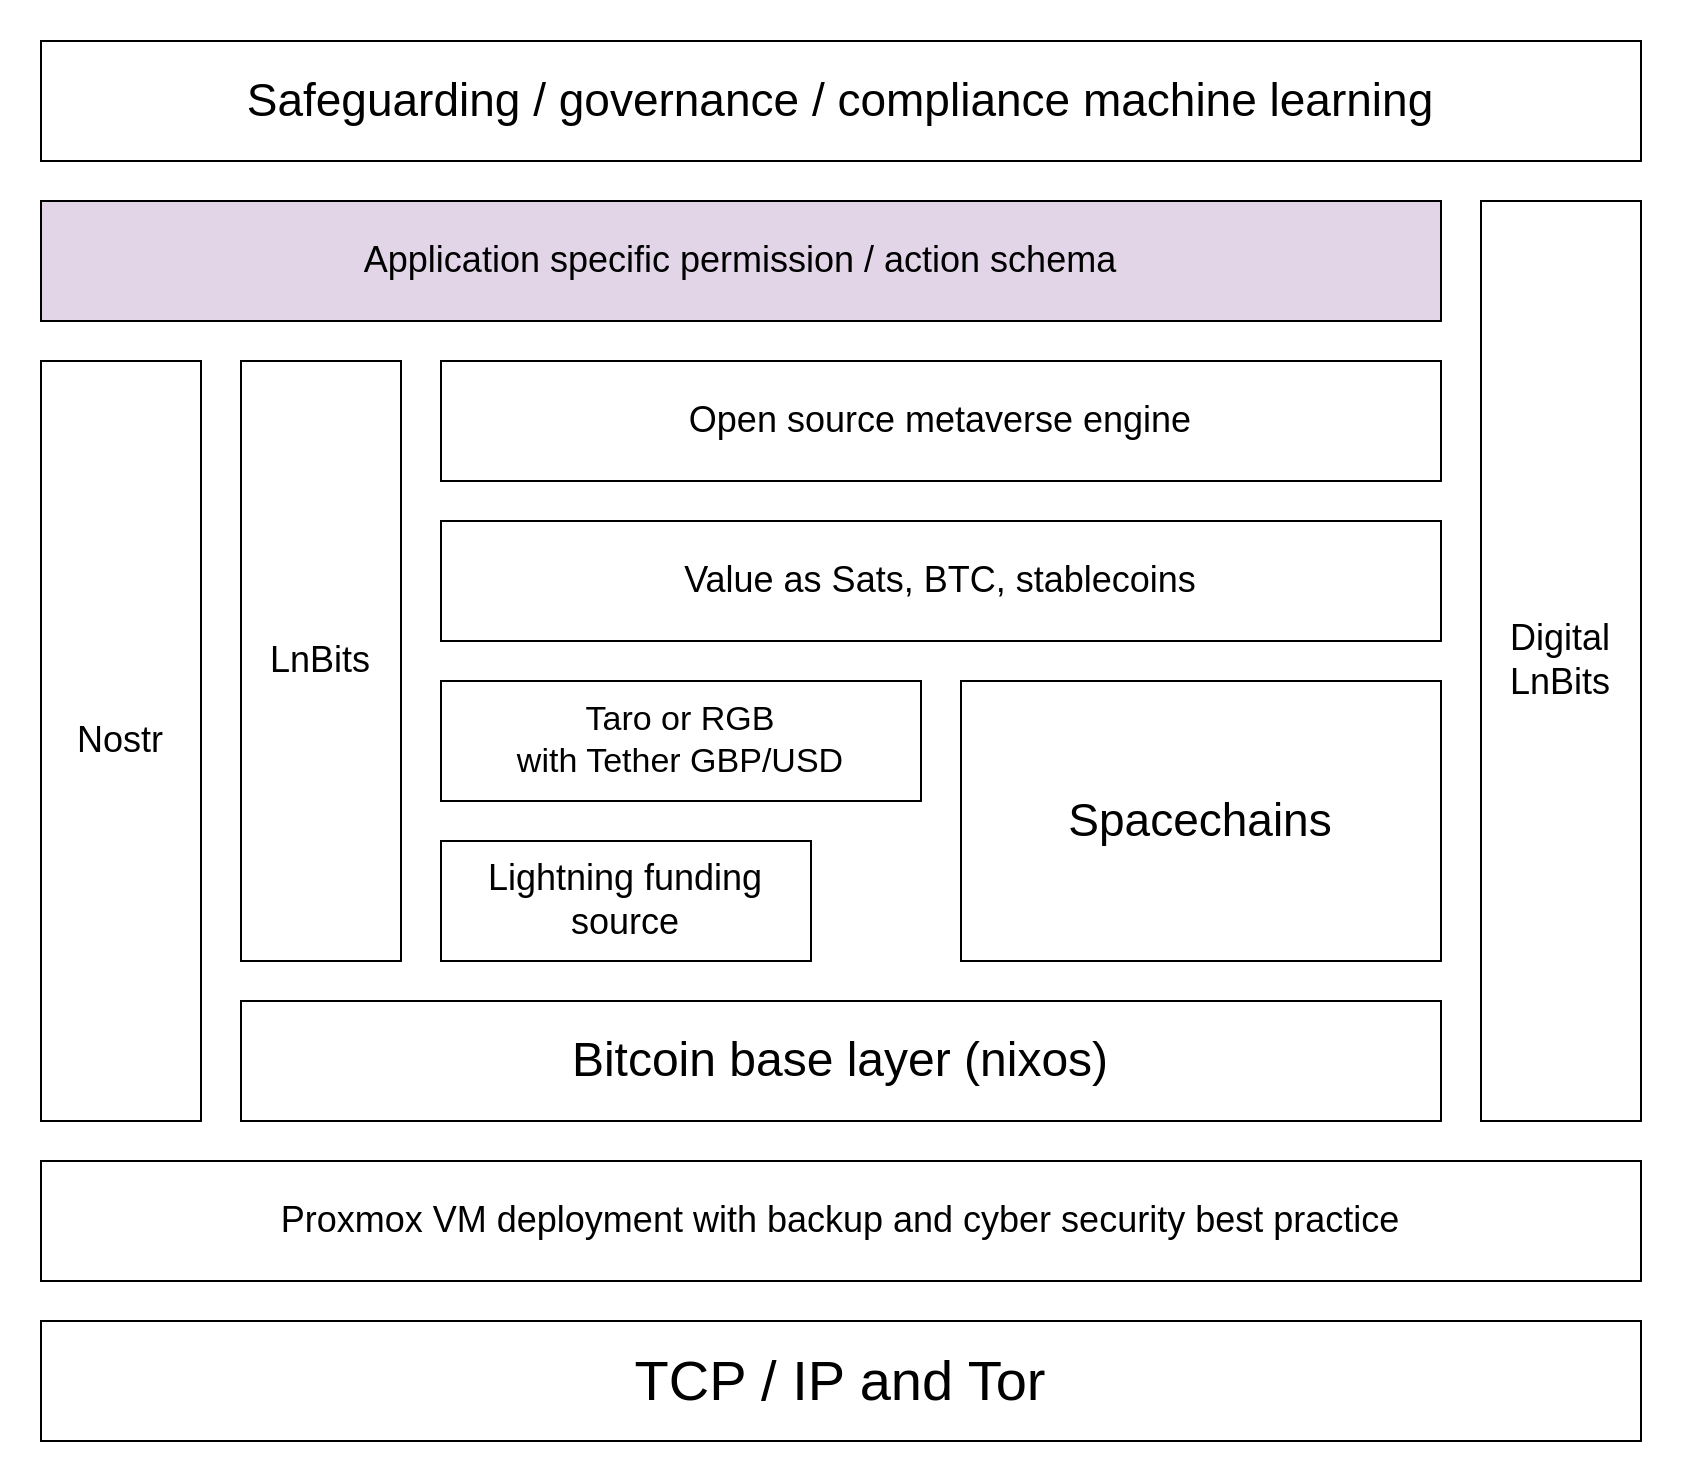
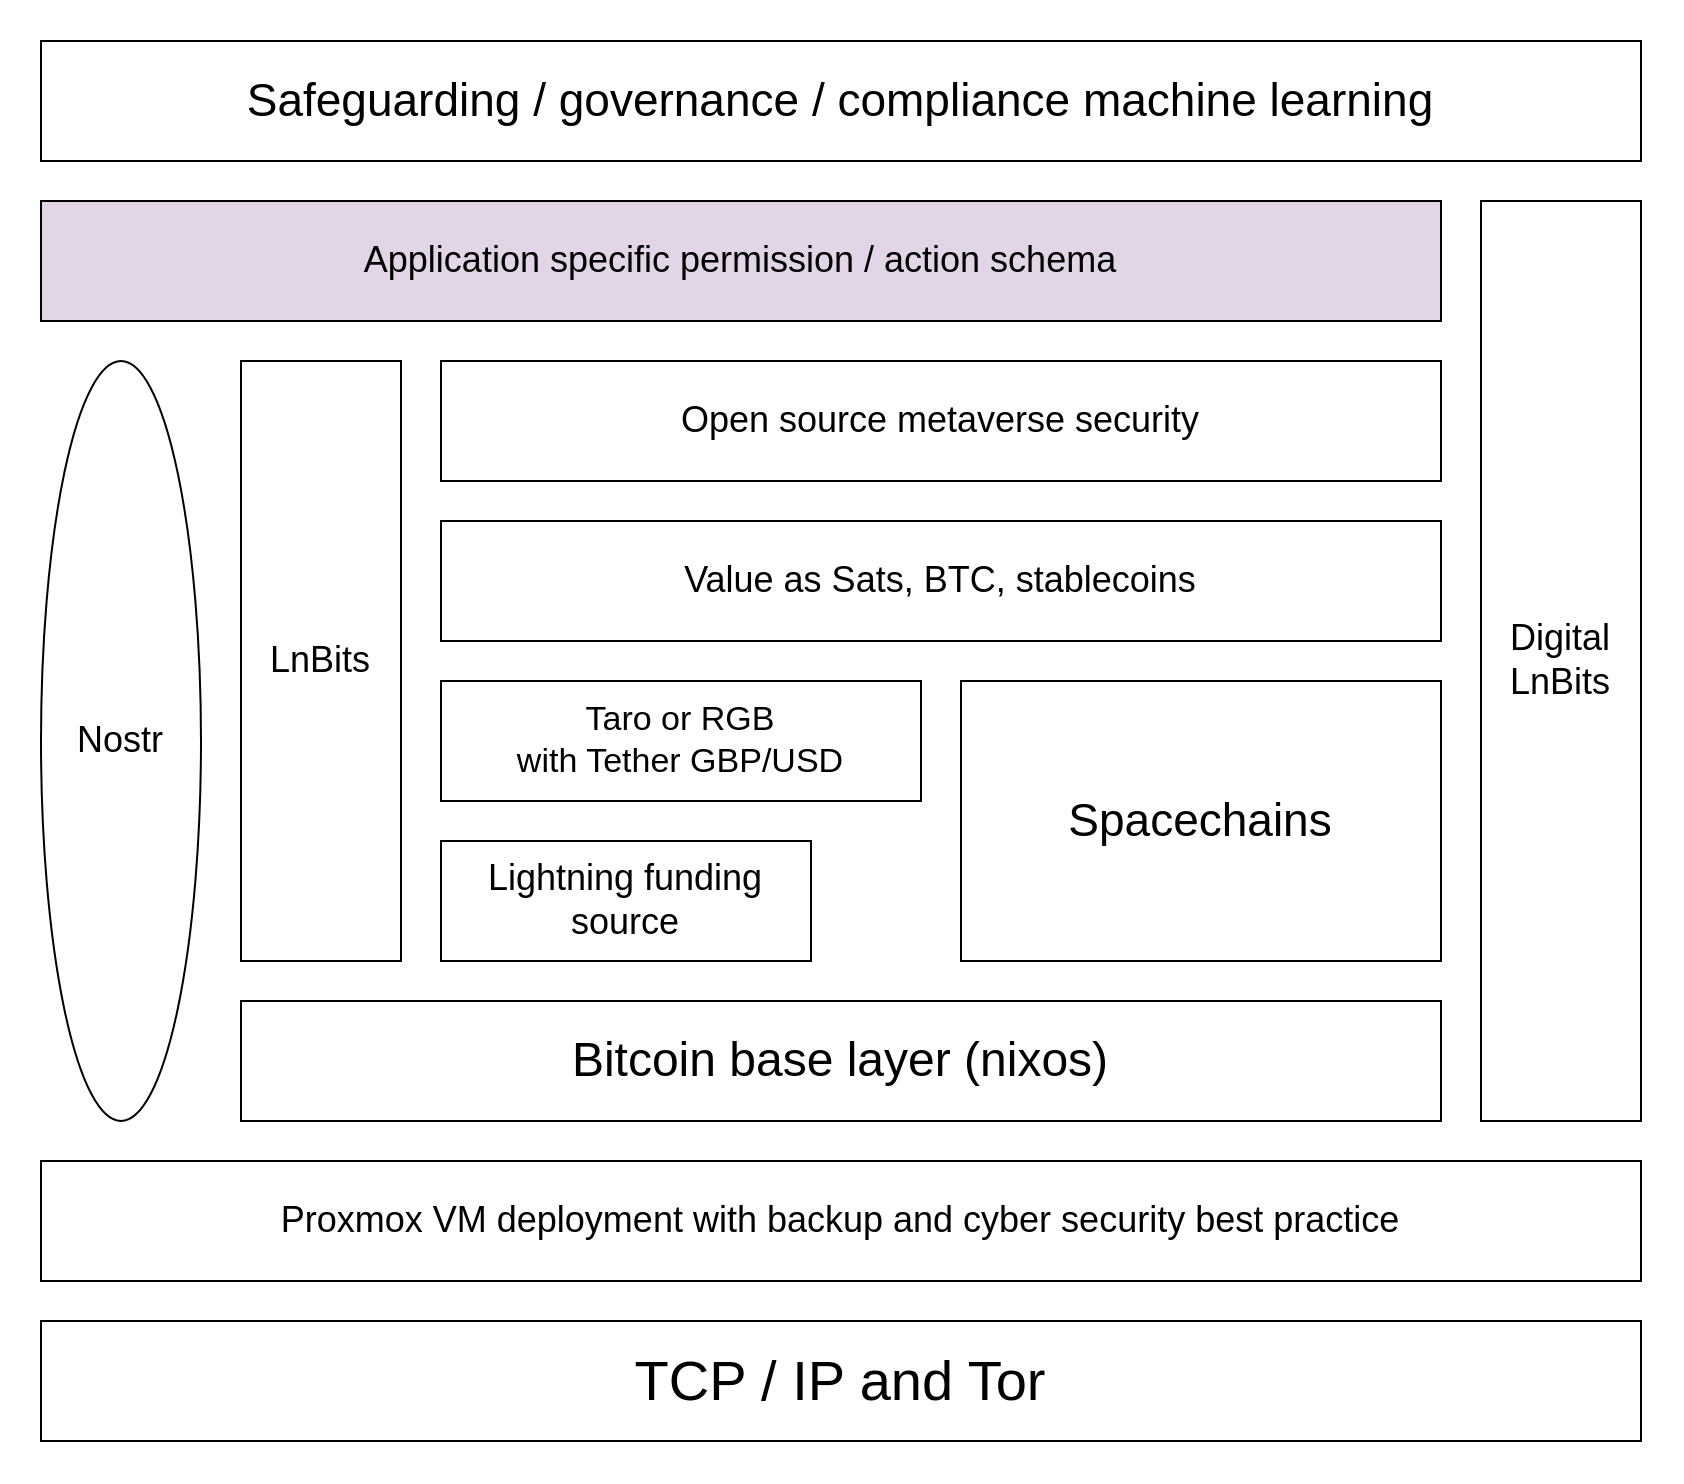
(941, 421) -> (941, 421)
(121, 741) -> (121, 741)
